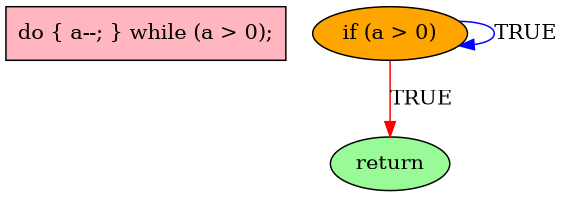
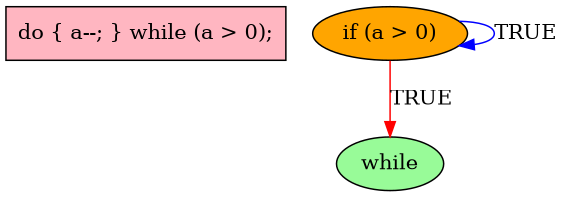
(390, 164) -> (390, 164)
